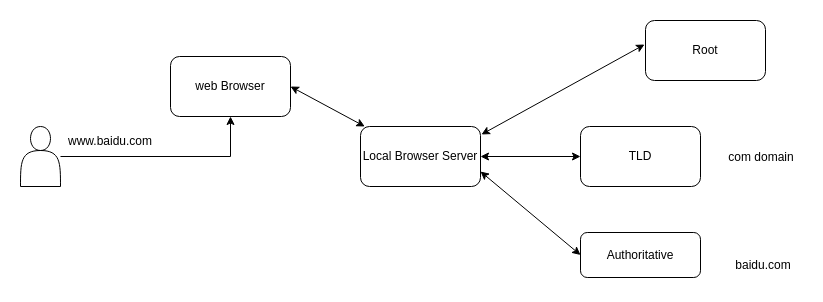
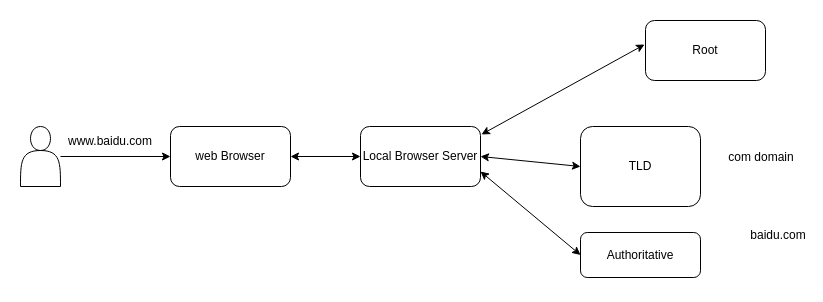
(231, 87) -> (231, 157)
(641, 157) -> (641, 167)
(764, 266) -> (779, 236)
